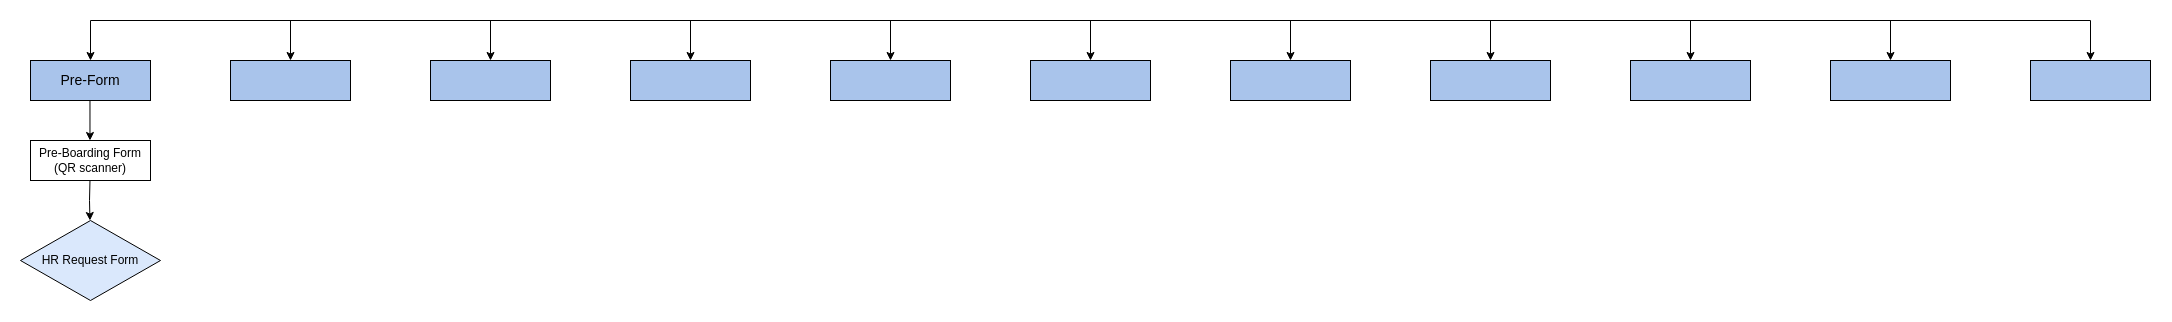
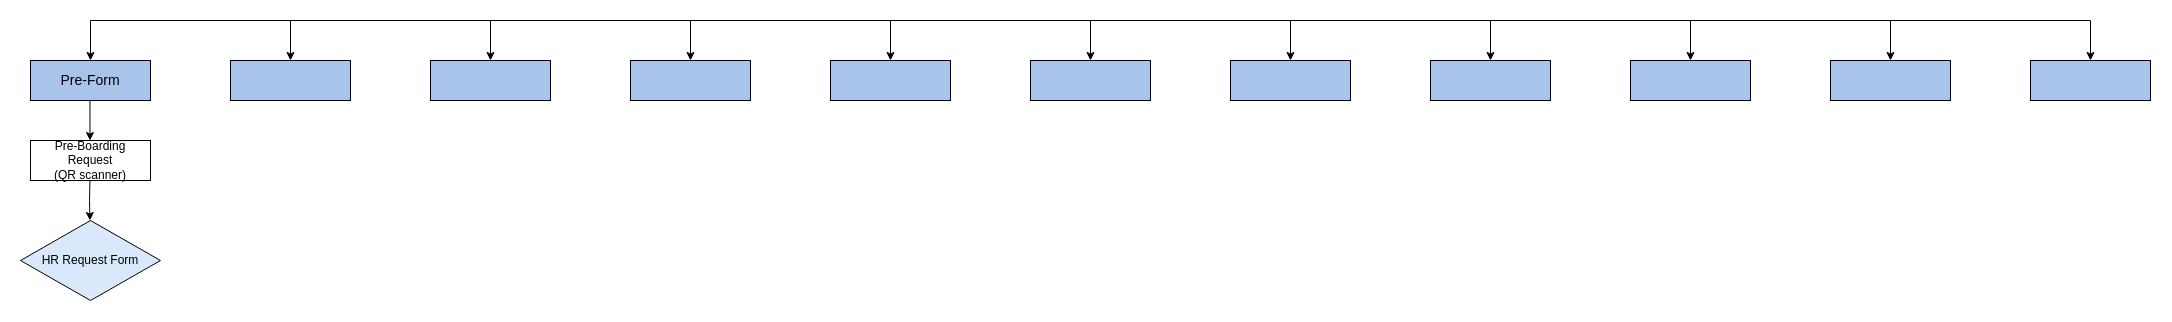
(91, 161) -> (91, 161)
